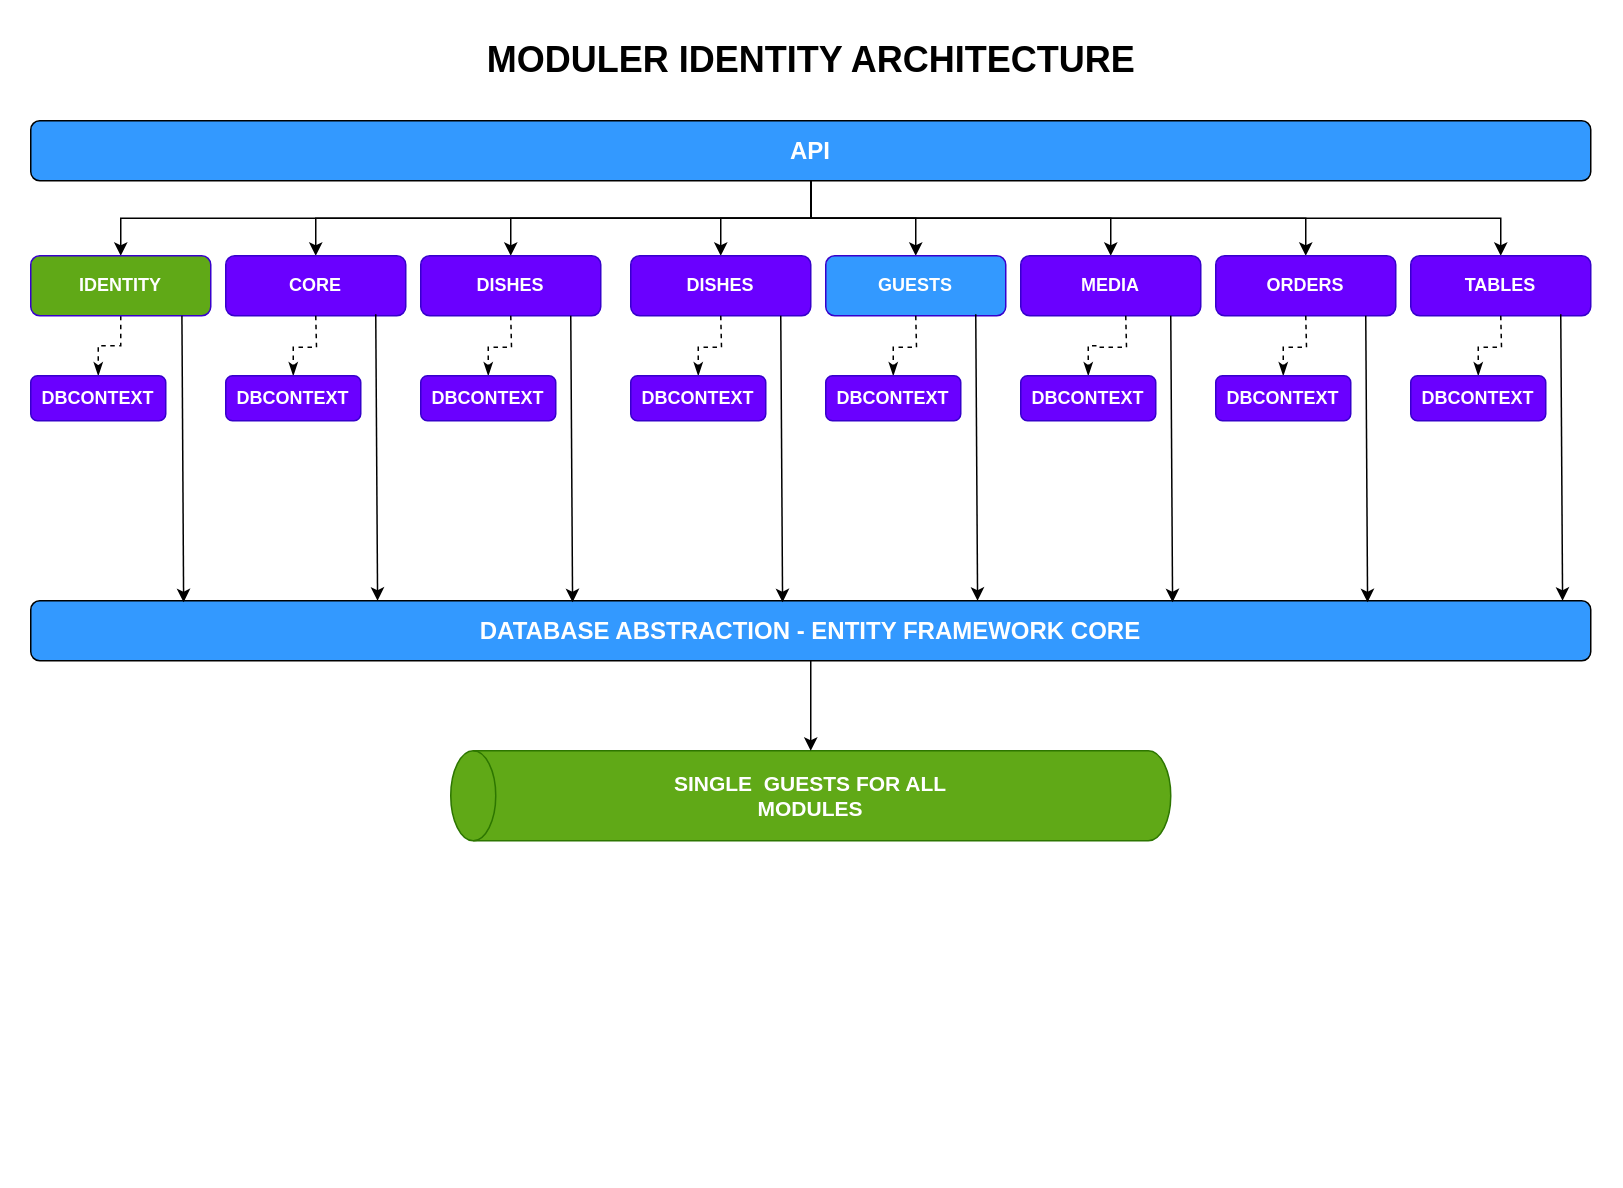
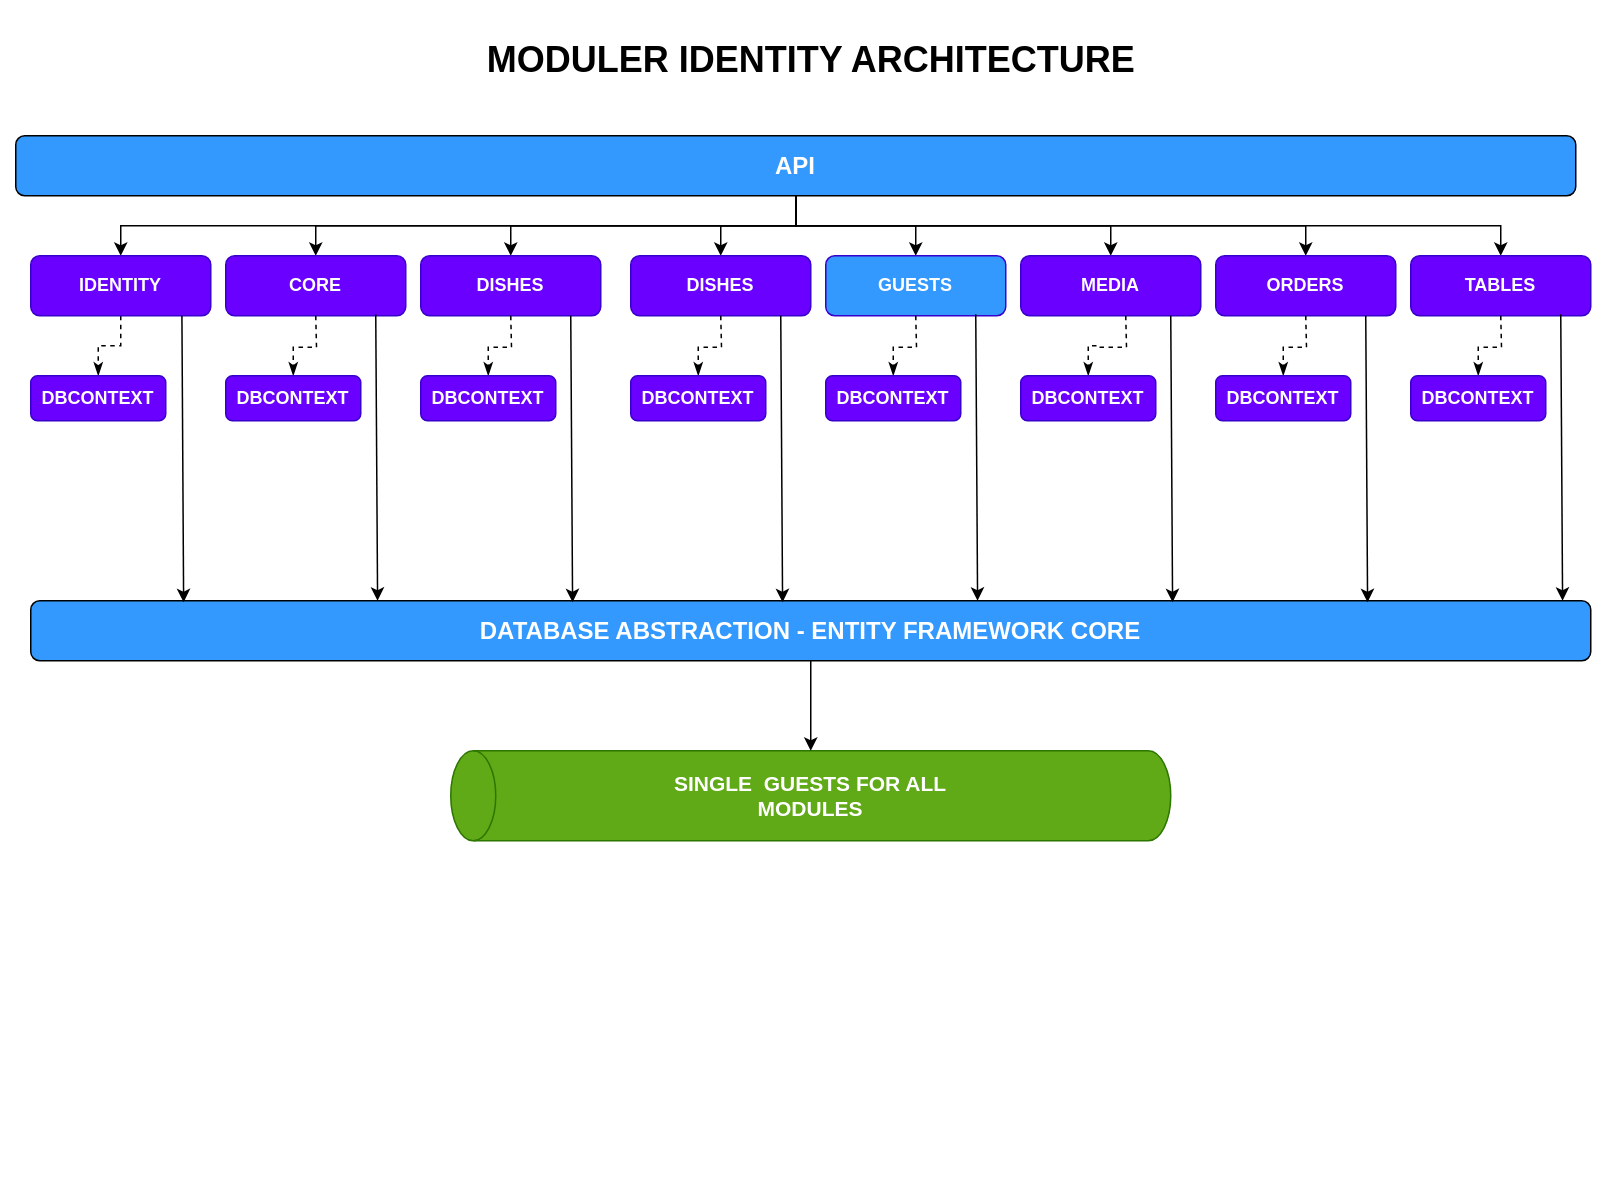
(811, 151) -> (796, 166)
(121, 286) -> (121, 286)
